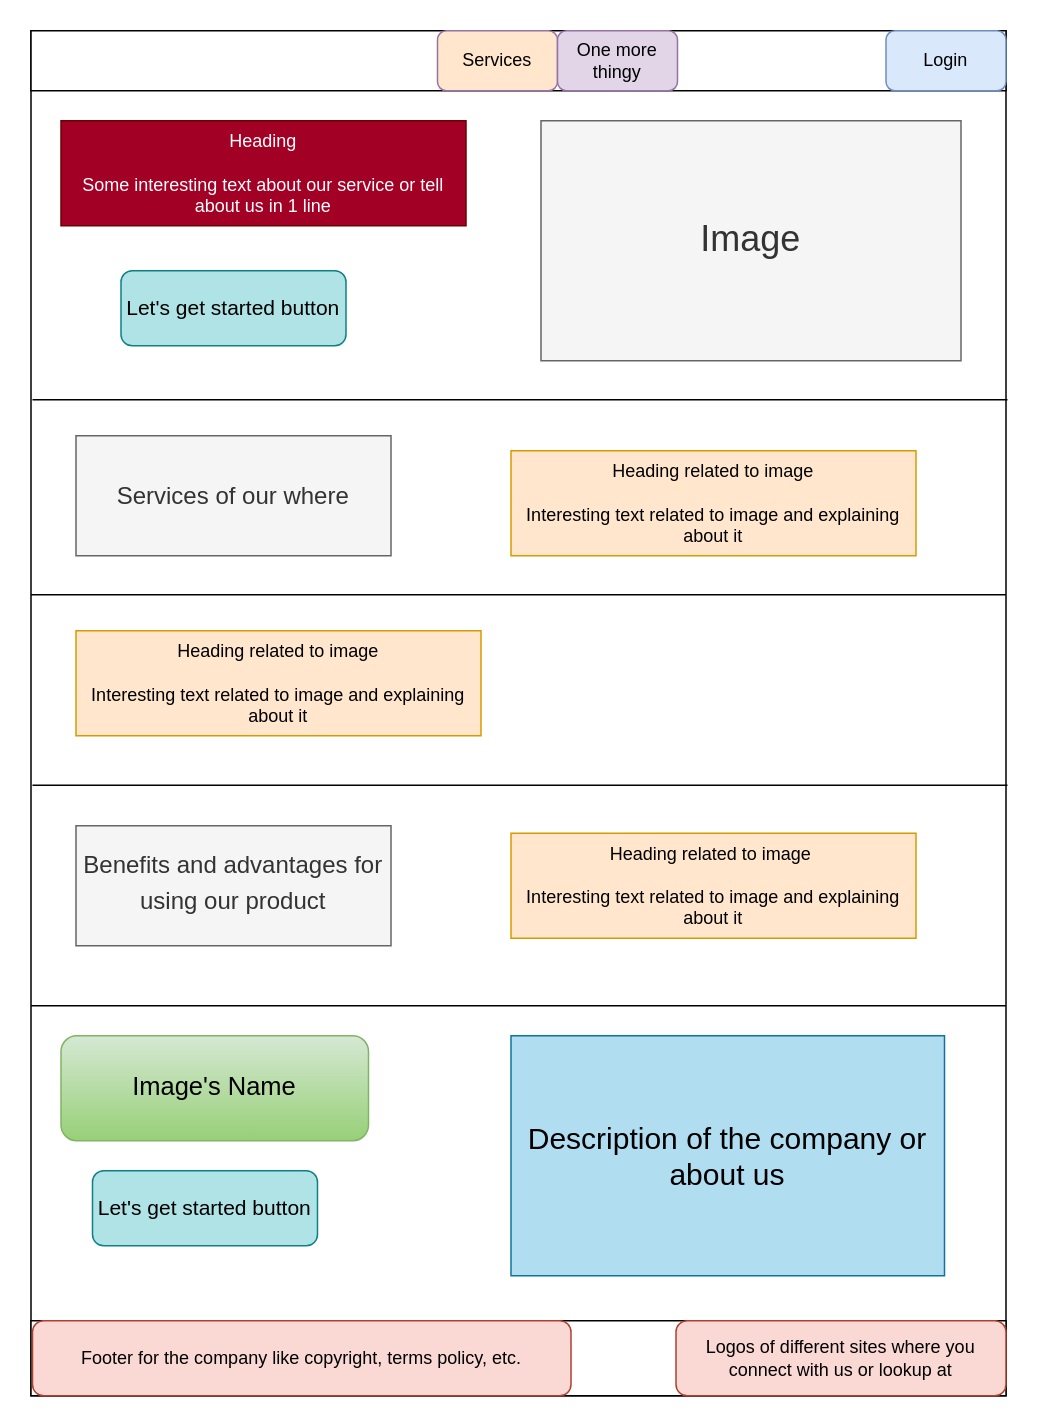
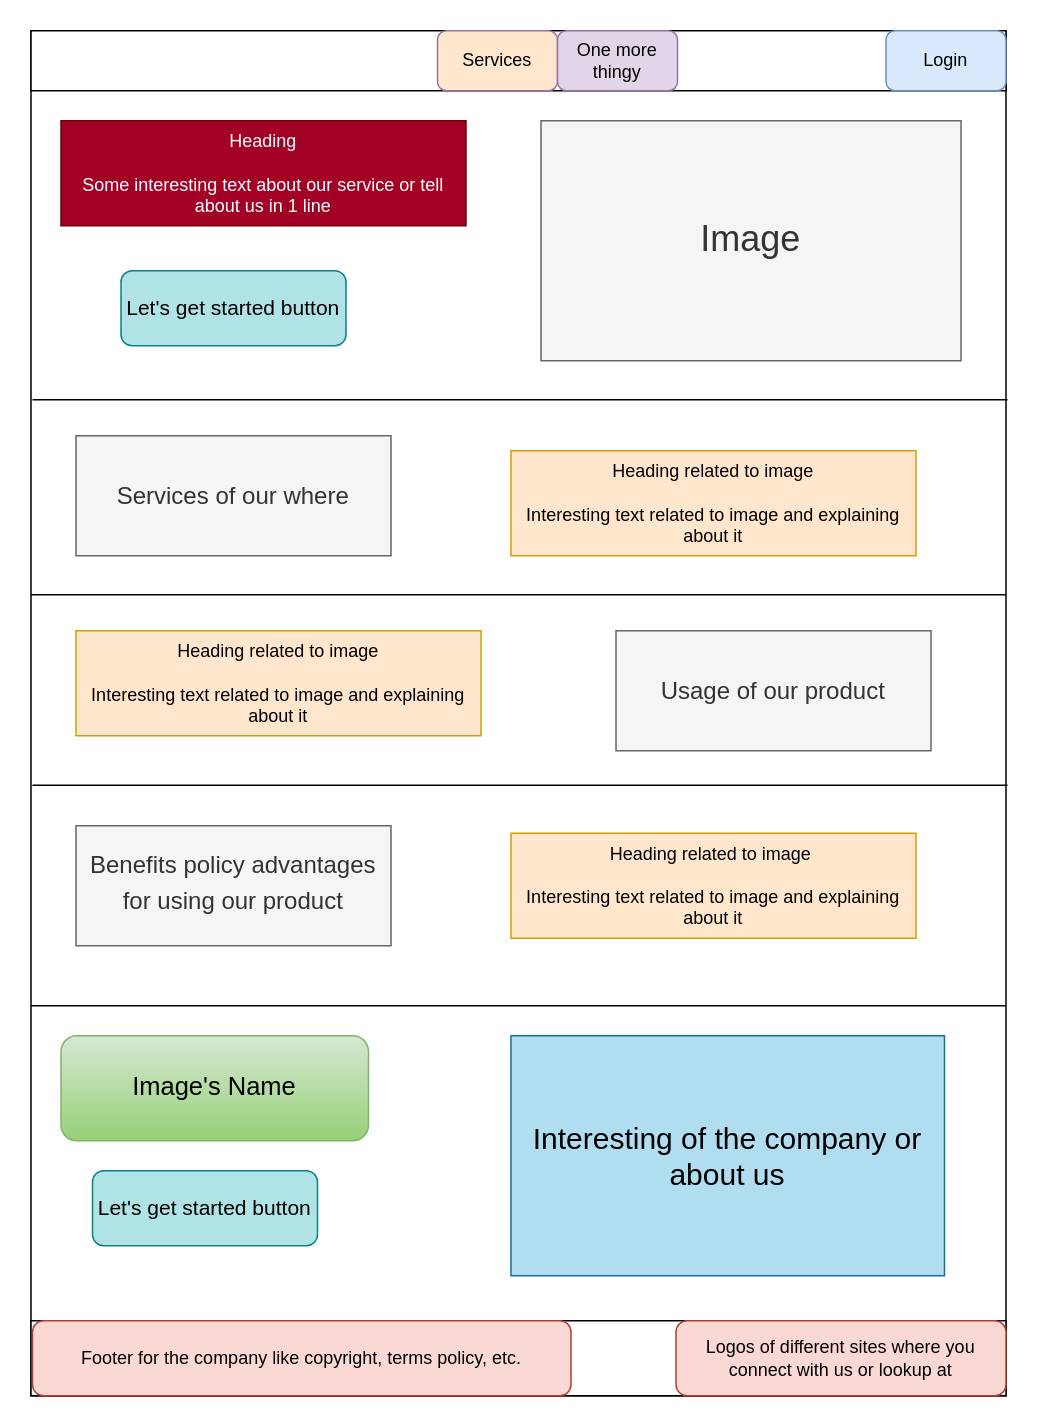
none -> (773, 691)
(233, 886) -> (233, 886)
(728, 1156) -> (728, 1156)
